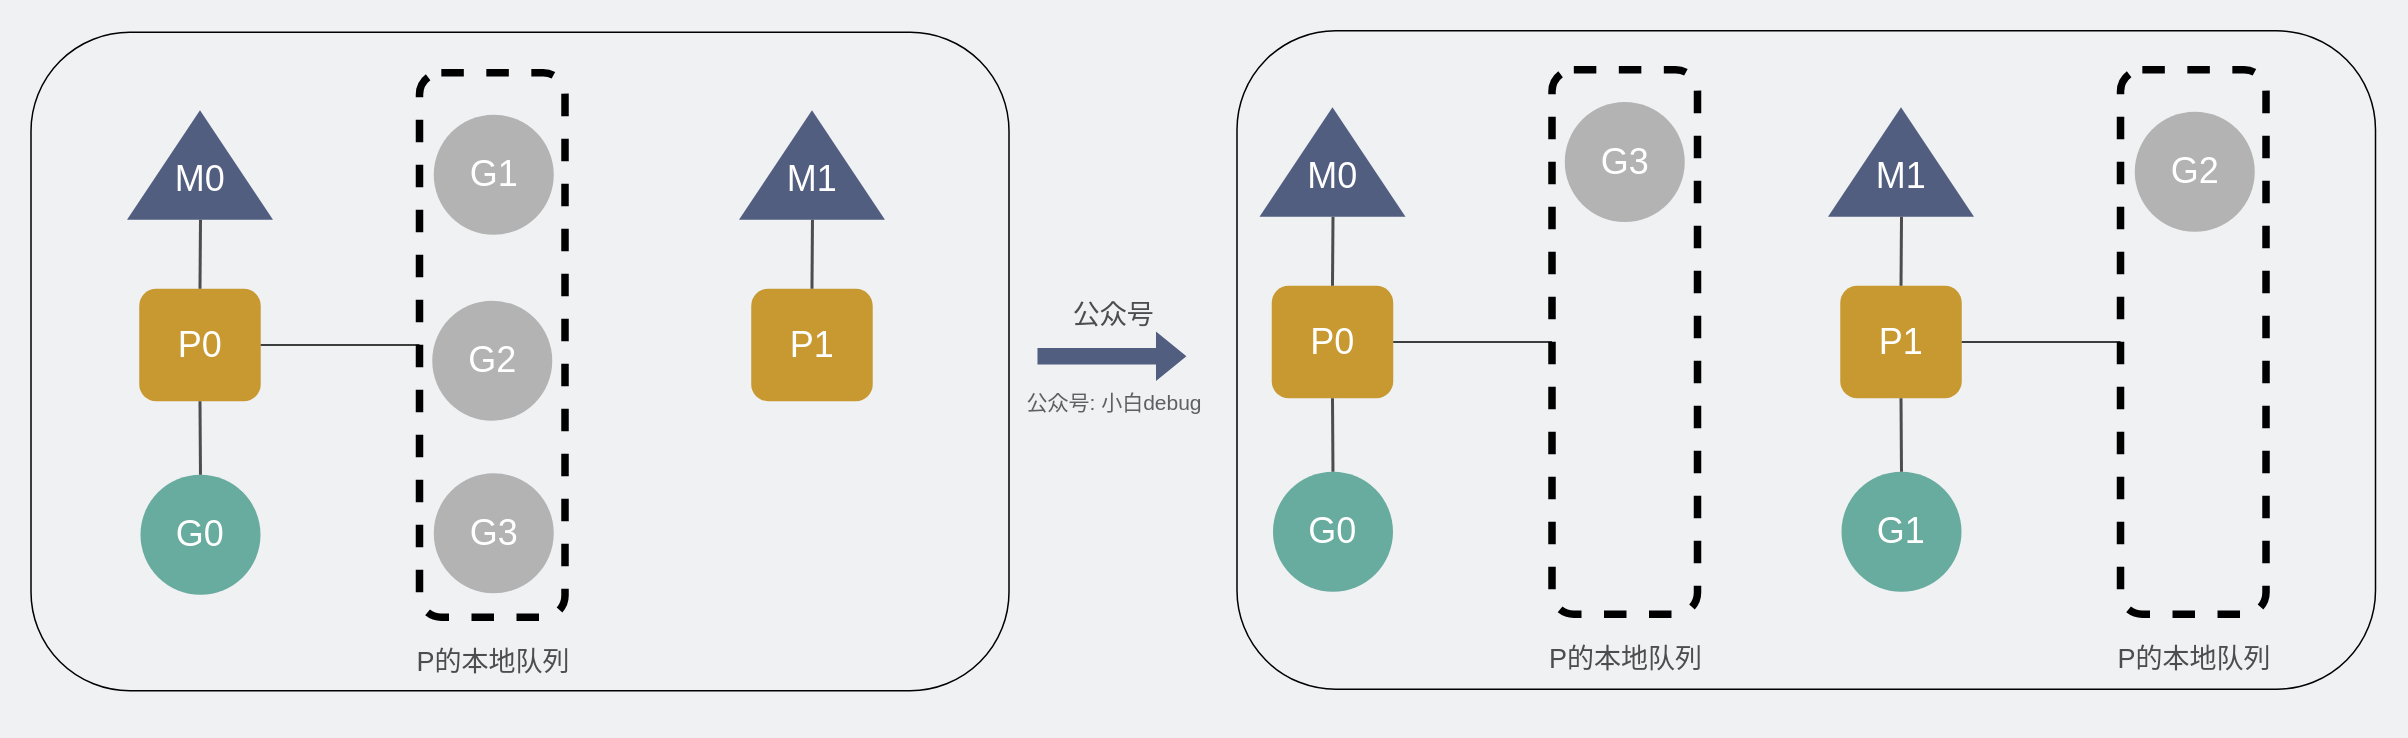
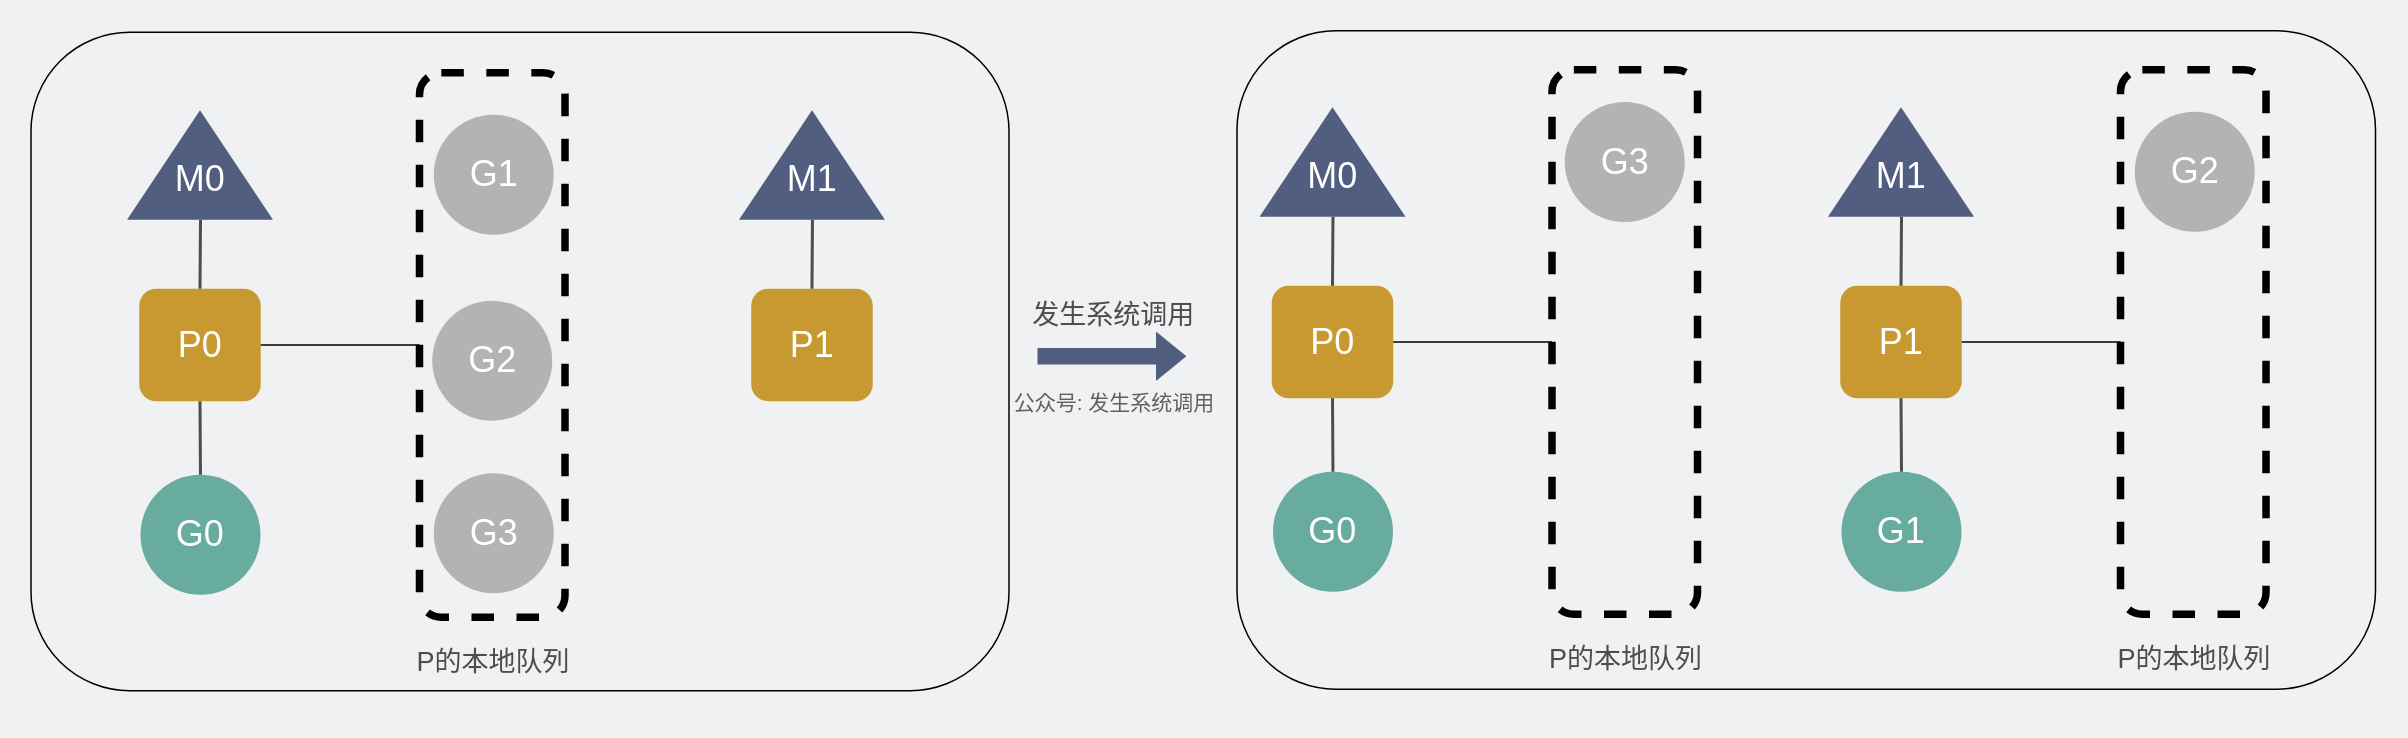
(1114, 316) -> (1114, 316)
(1115, 403) -> (1115, 403)
